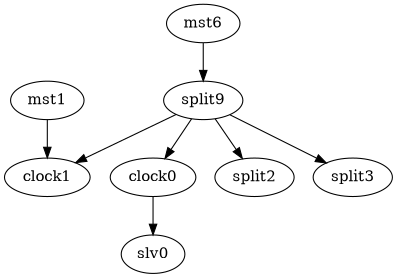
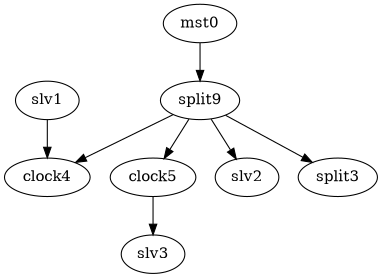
(203, 23) -> (200, 23)
(47, 100) -> (47, 100)
(47, 177) -> (47, 177)
(153, 177) -> (153, 177)
(255, 177) -> (247, 177)
(153, 254) -> (153, 254)
